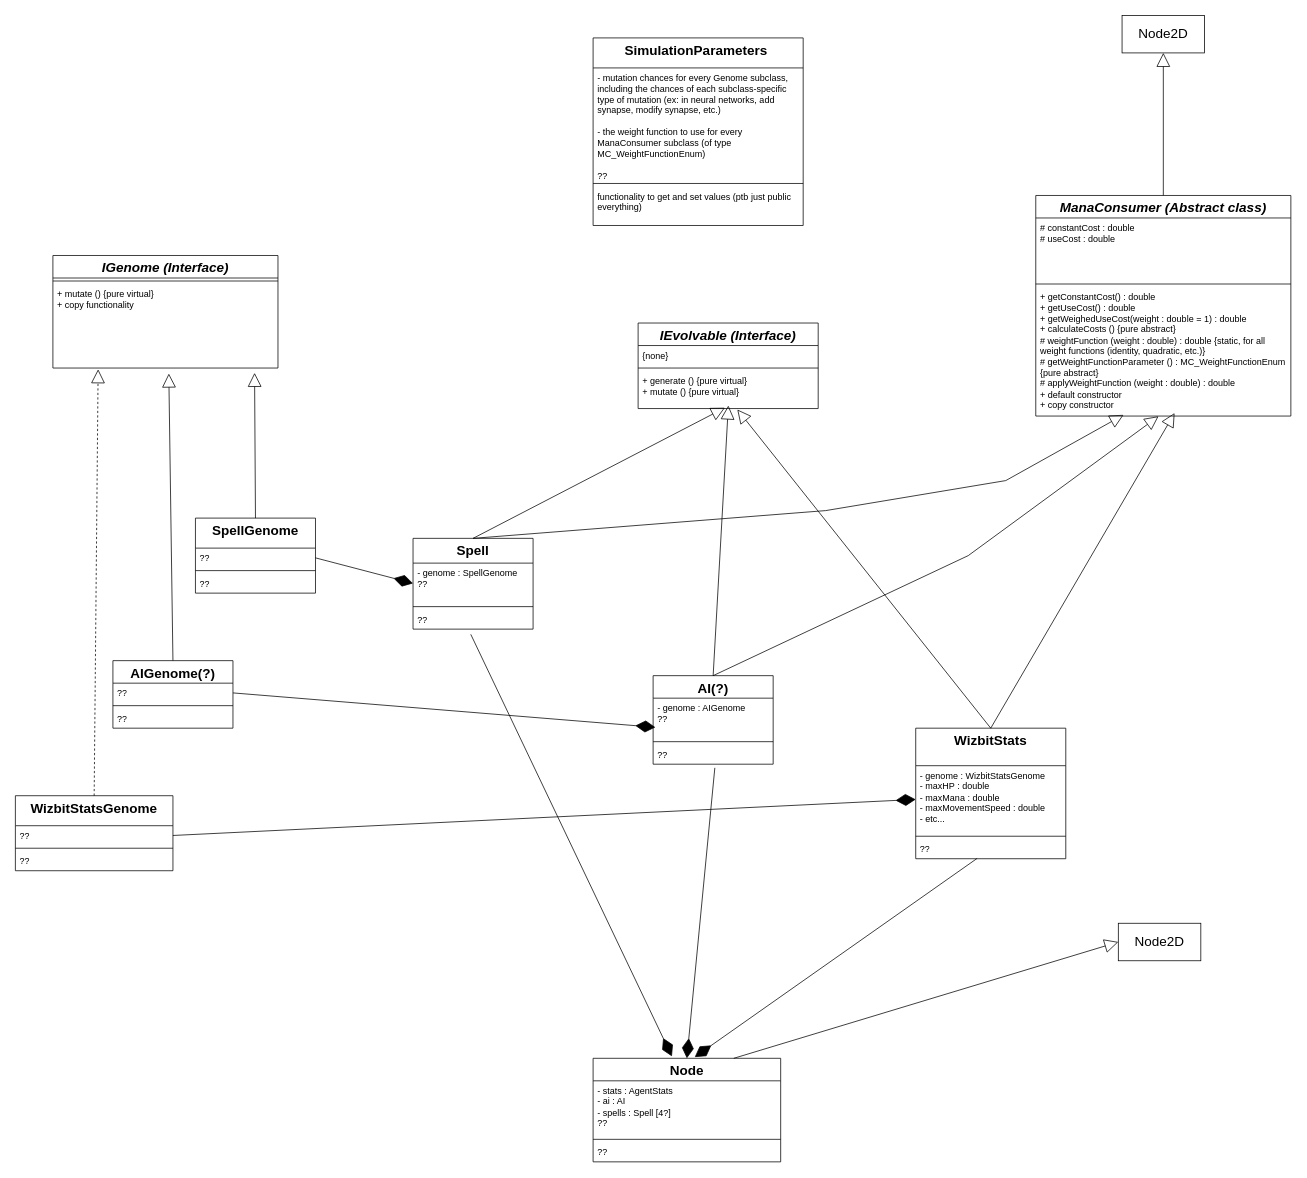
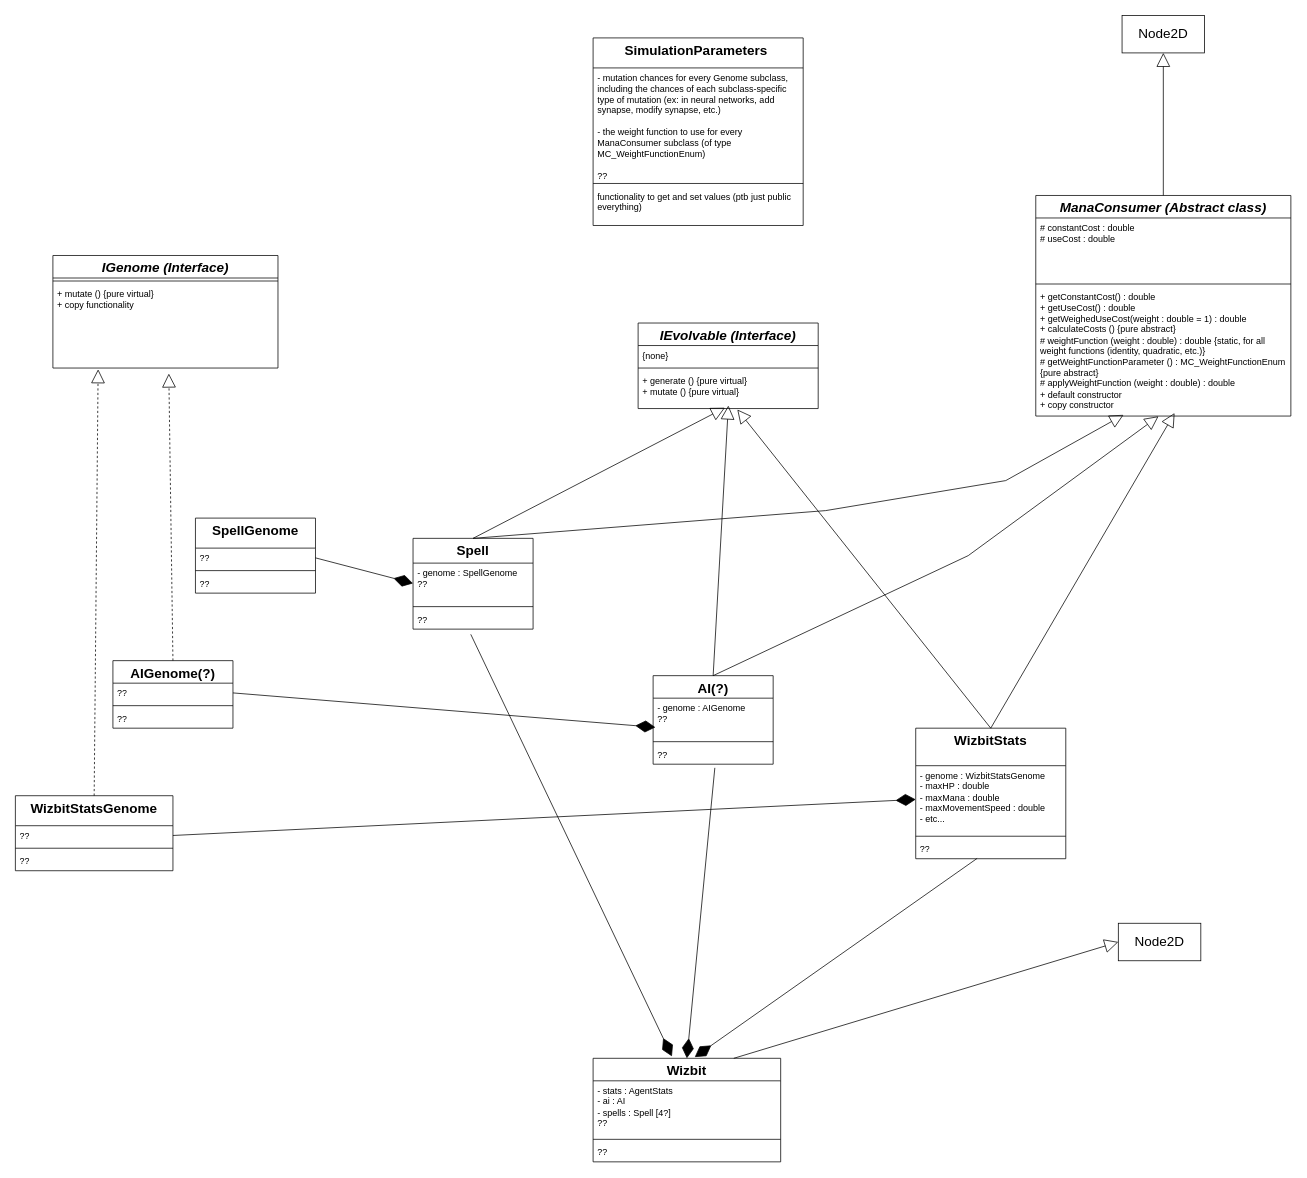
(255, 485) -> none
(171, 524) -> (171, 524)
(687, 1069) -> (687, 1069)
